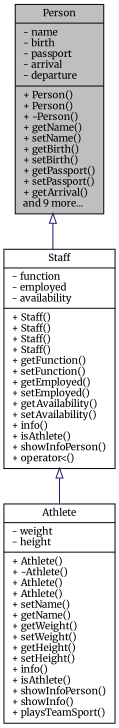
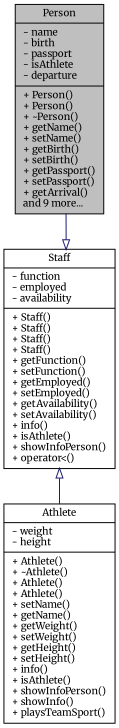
(43, 65) -> (49, 65)
(53, 236) -> (66, 227)
